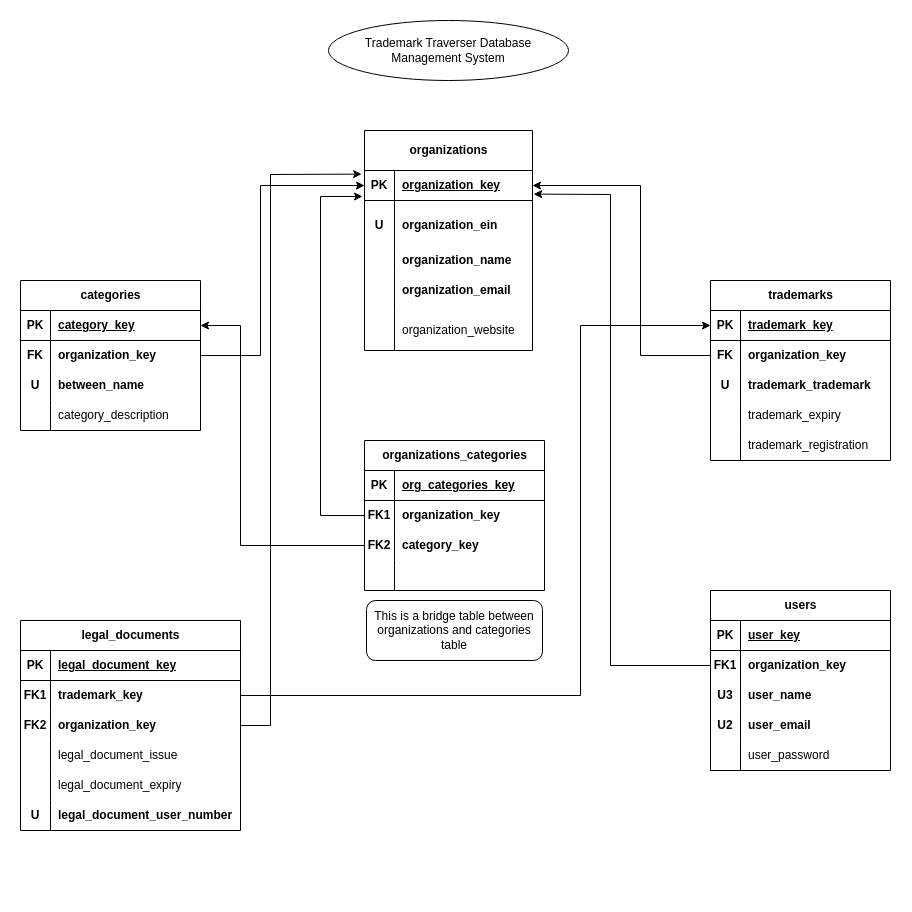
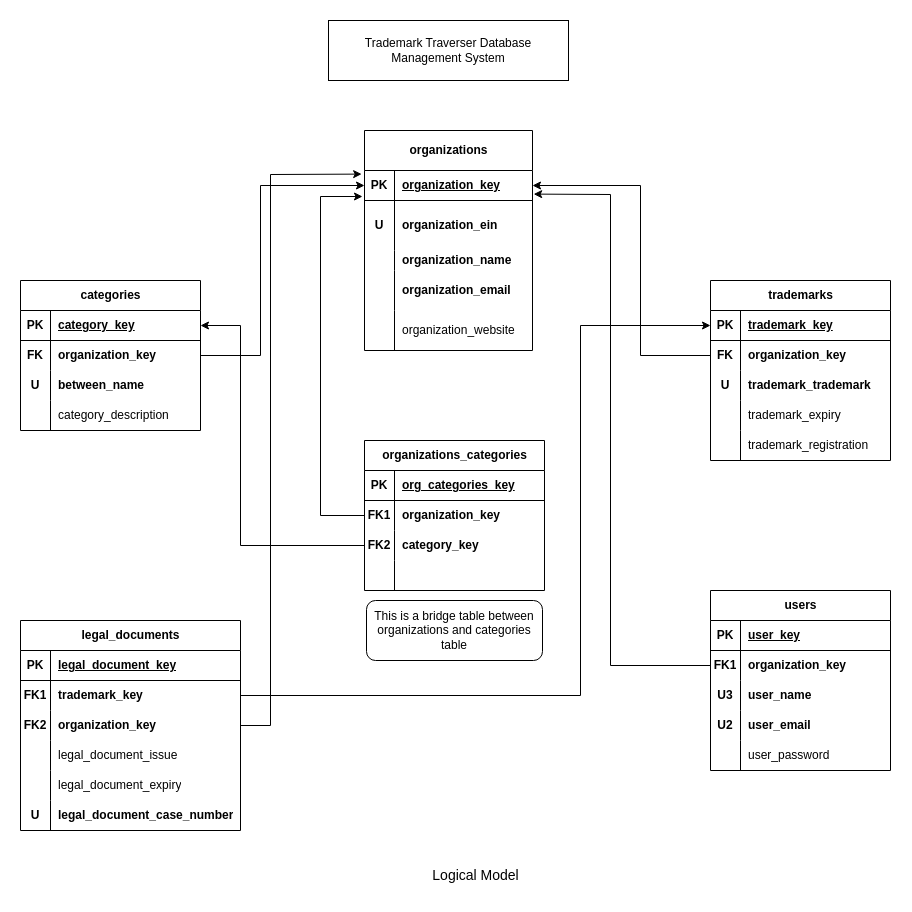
(449, 51) -> (449, 51)
(143, 816) -> (143, 816)
none -> (476, 876)
